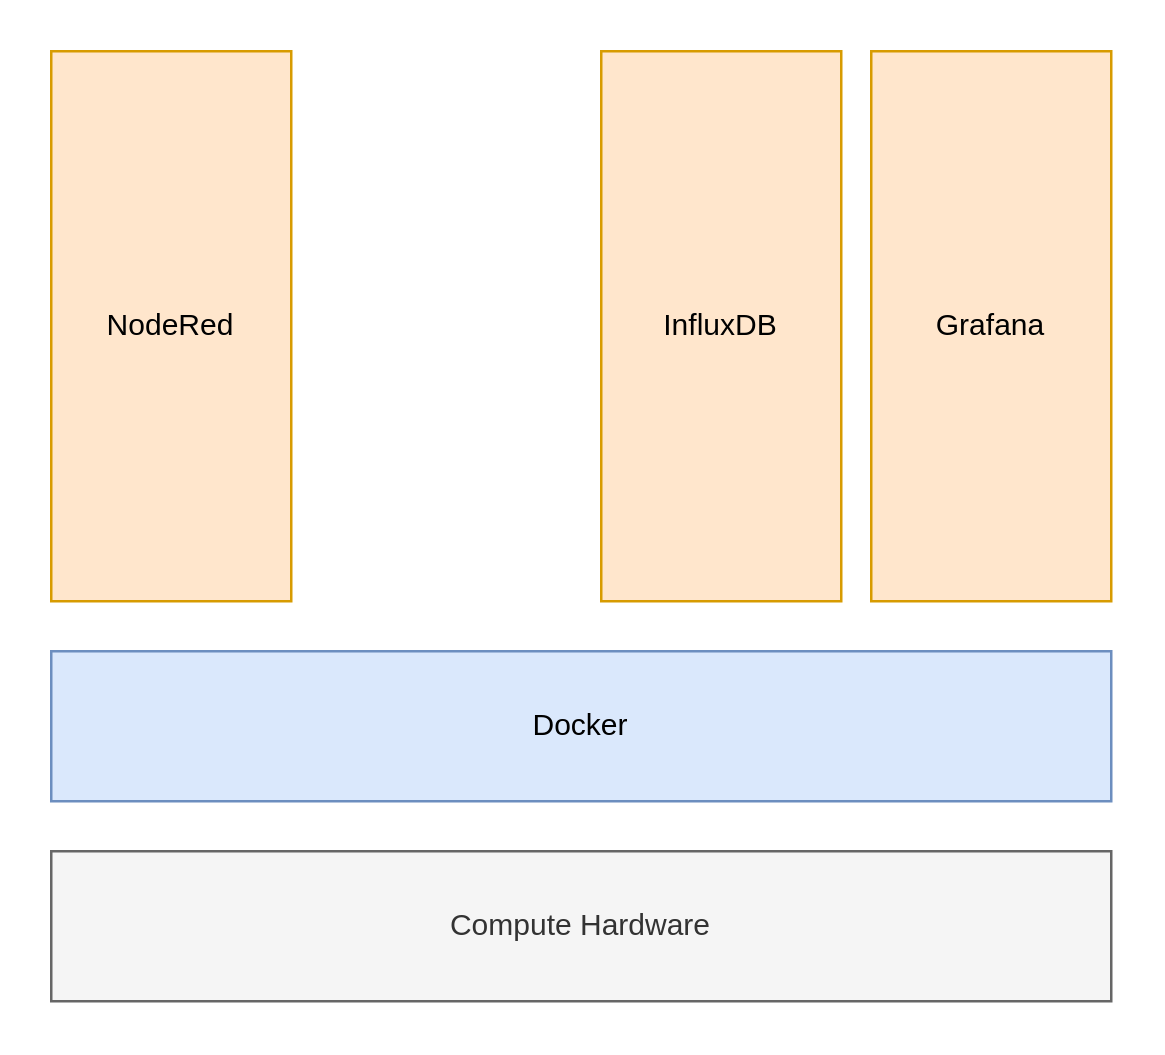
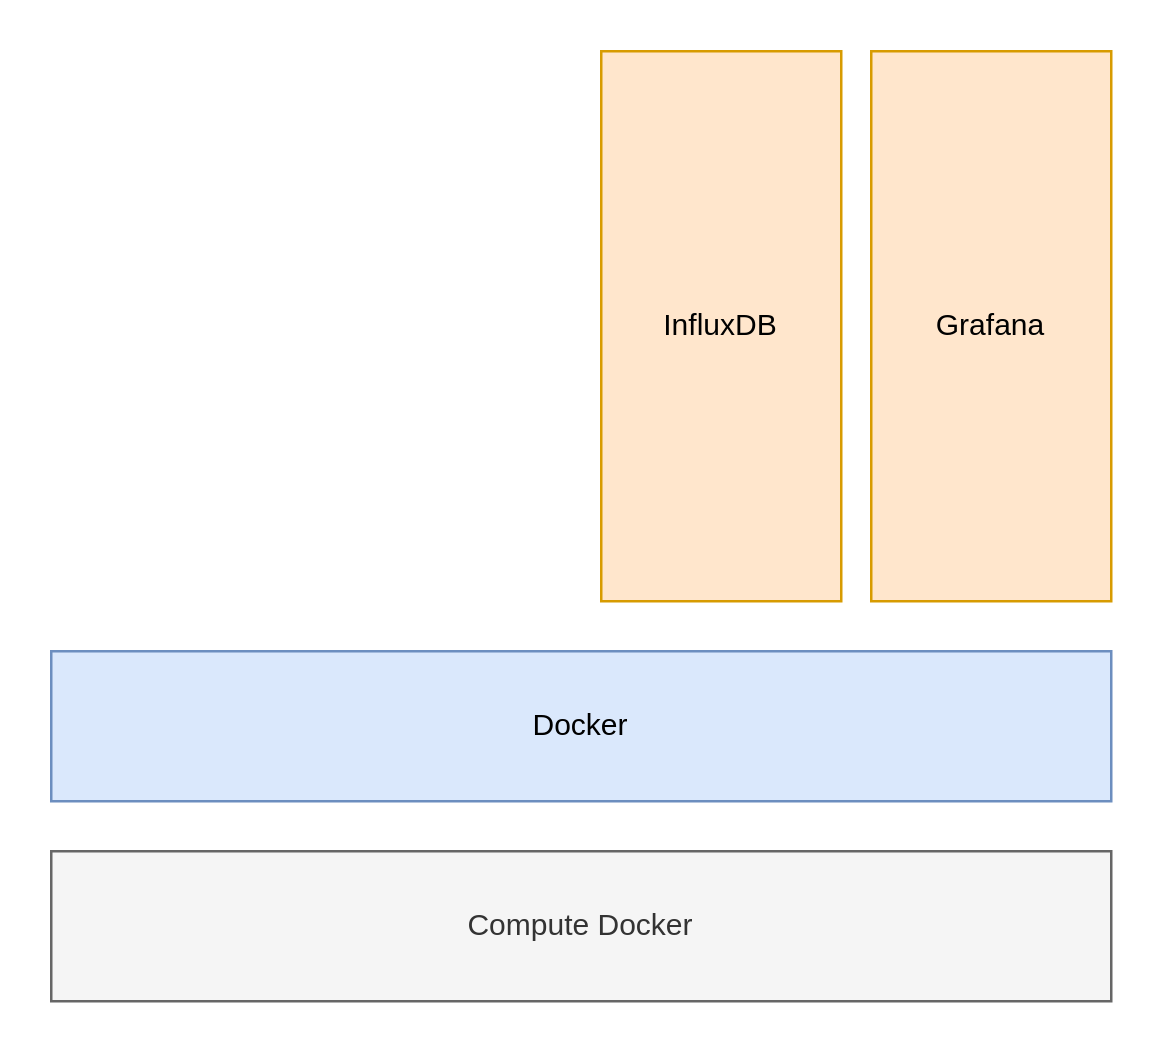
(171, 326) -> none
(581, 926) -> (581, 926)
